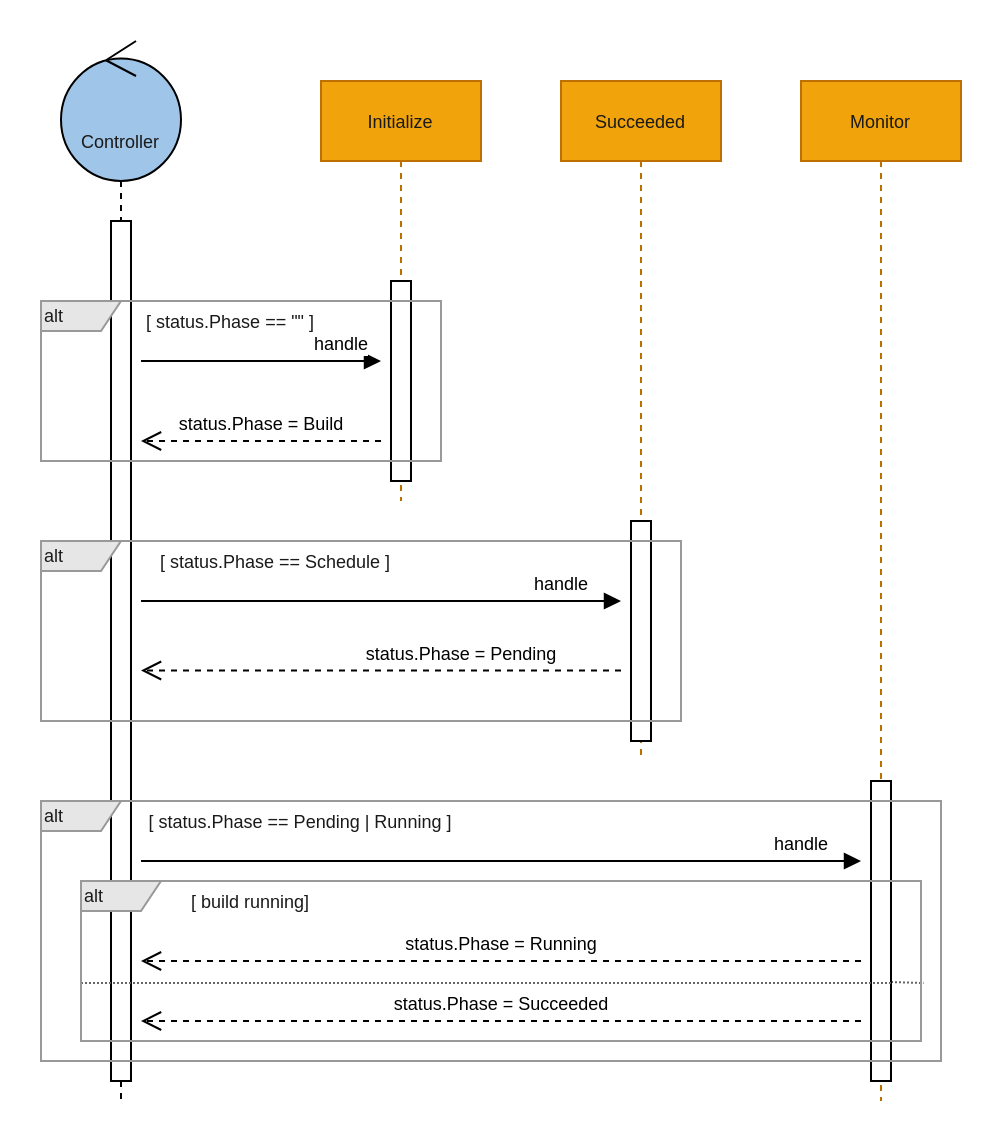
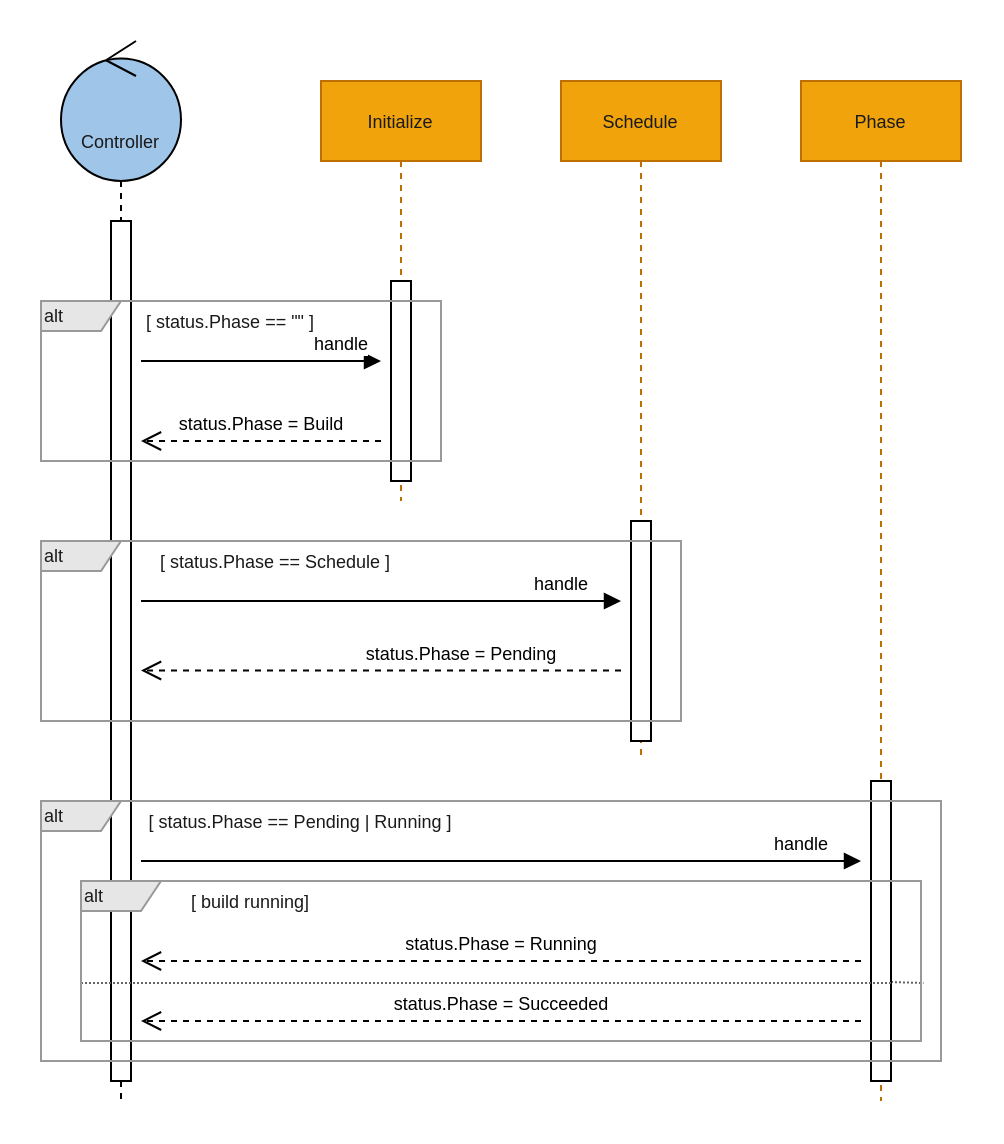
(641, 121) -> (641, 121)
(881, 121) -> (881, 121)
